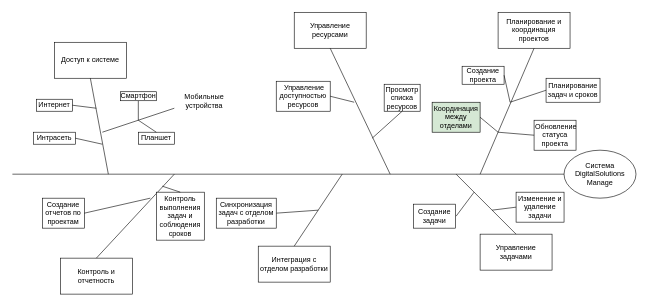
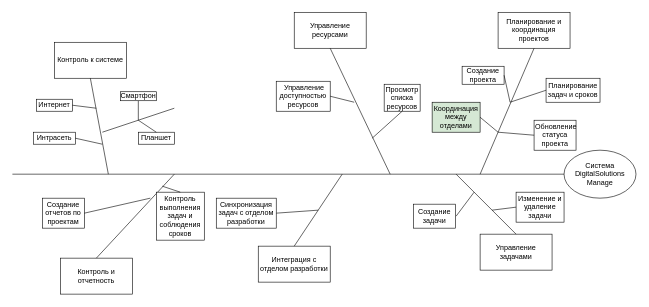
(90, 60) -> (90, 60)
(204, 101) -> none
